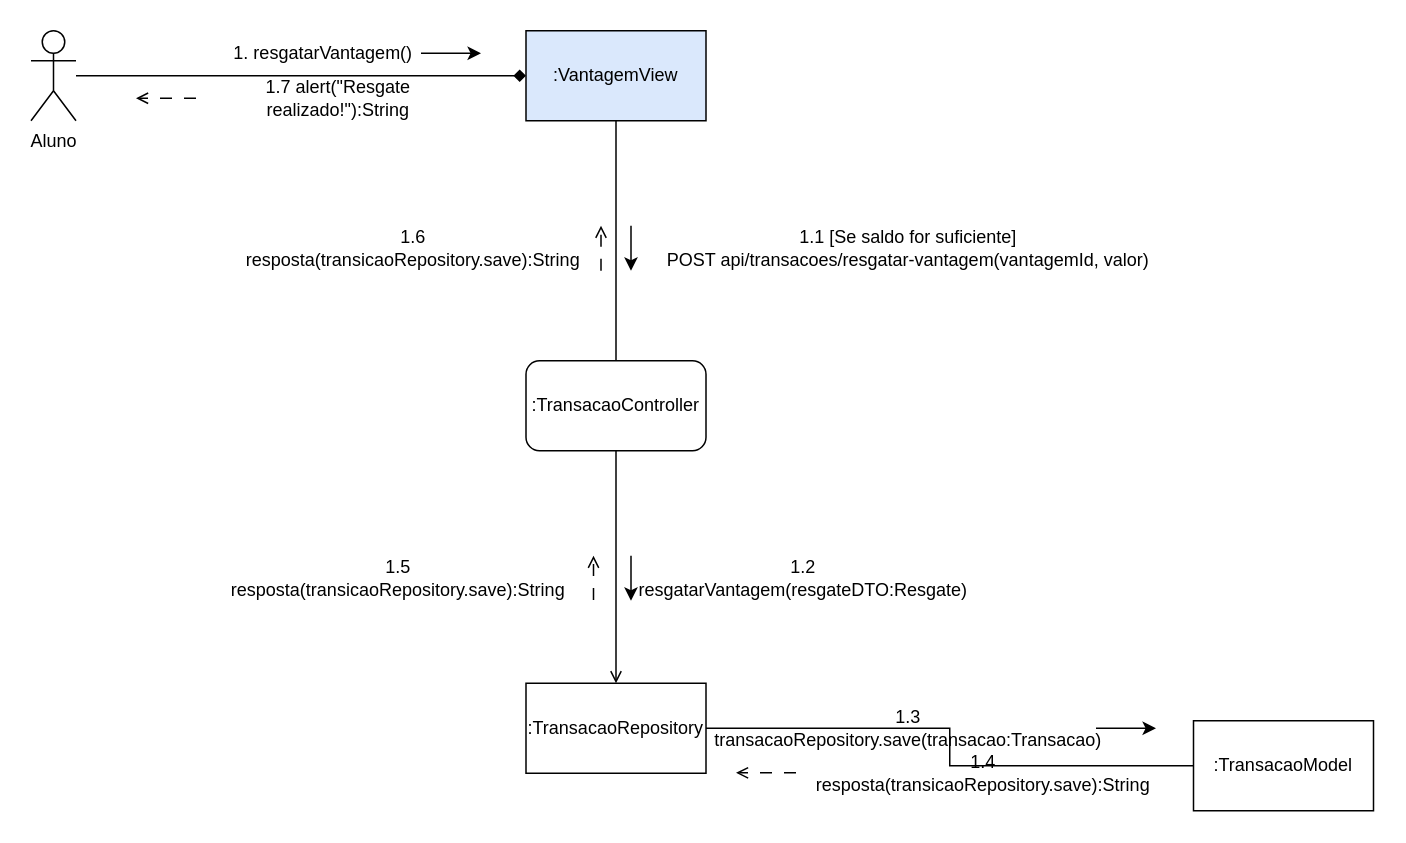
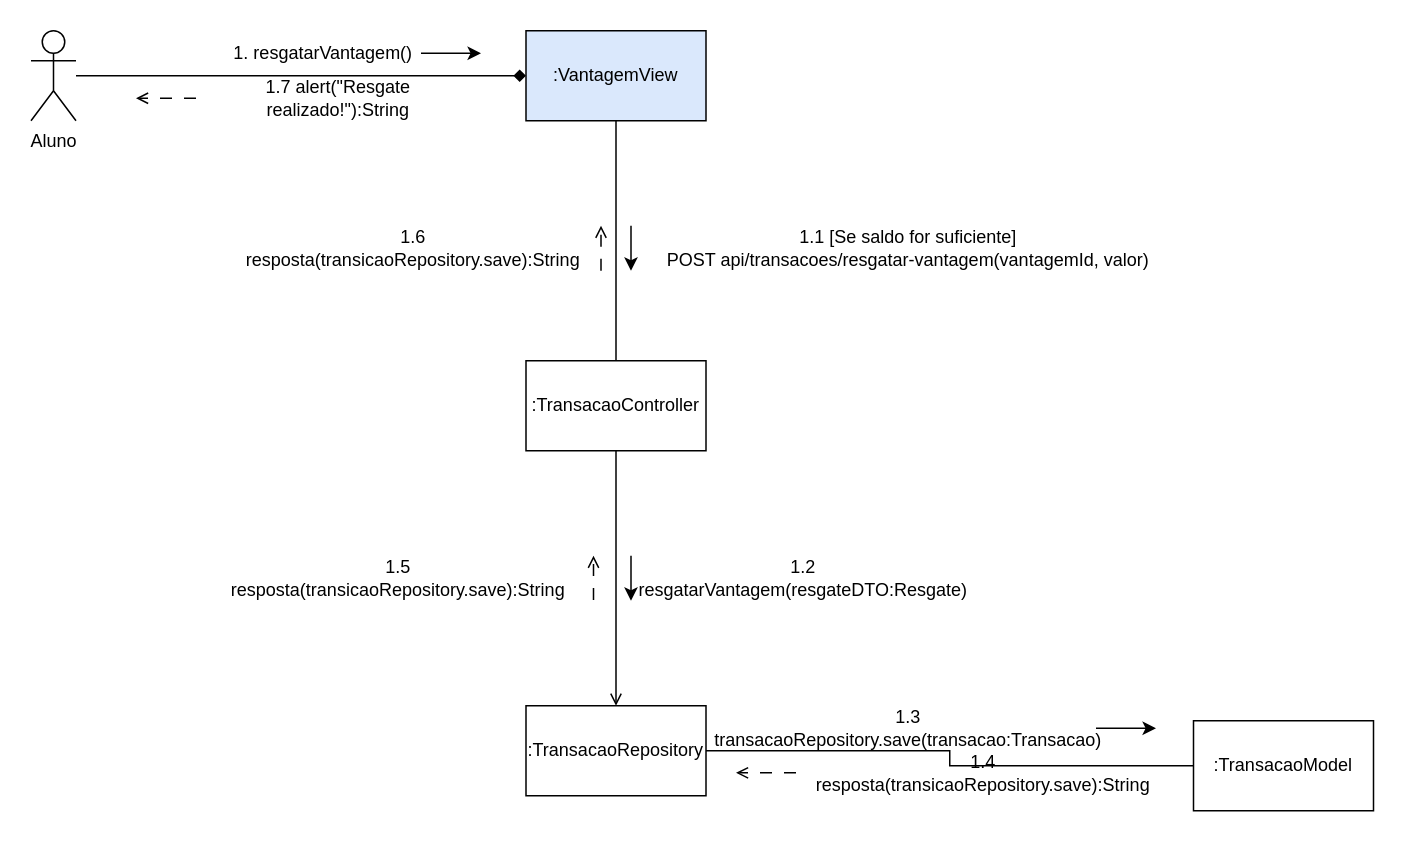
(616, 406) -> (616, 406)
(616, 728) -> (616, 751)
